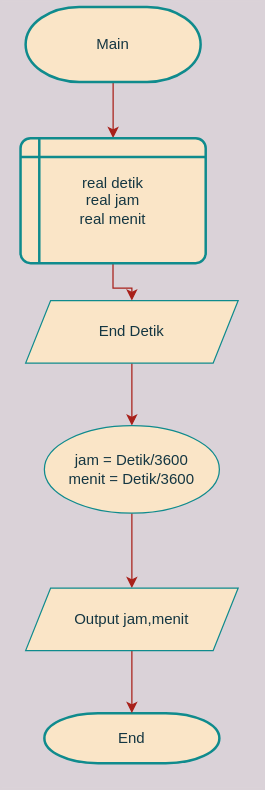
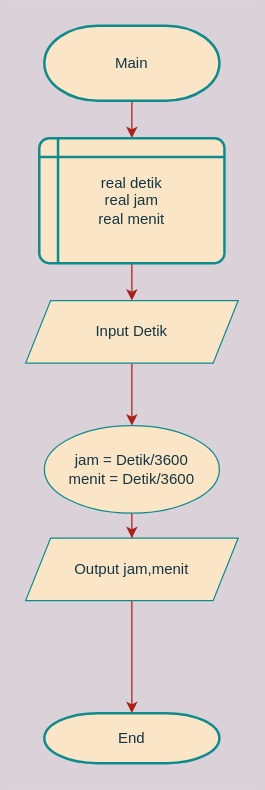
(113, 44) -> (132, 63)
(113, 201) -> (132, 201)
(132, 332) -> (132, 332)
(132, 619) -> (132, 569)
